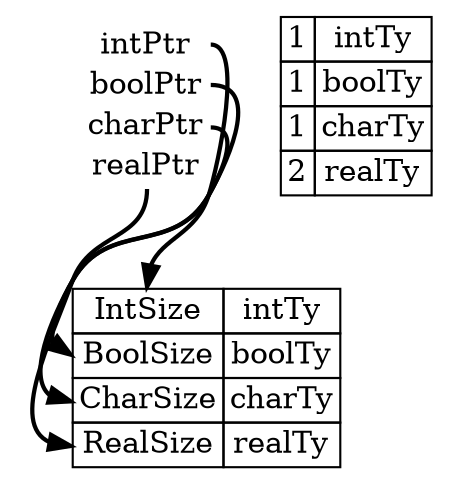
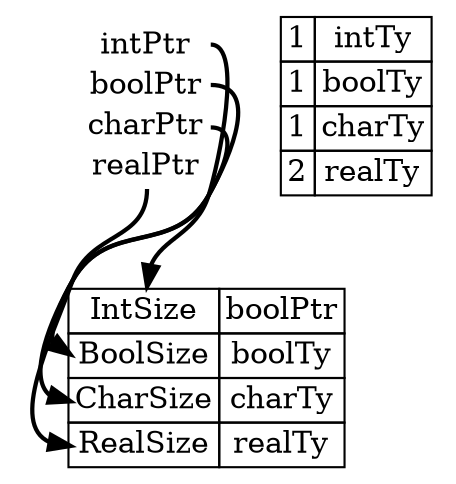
(282, 310) -> (282, 310)
